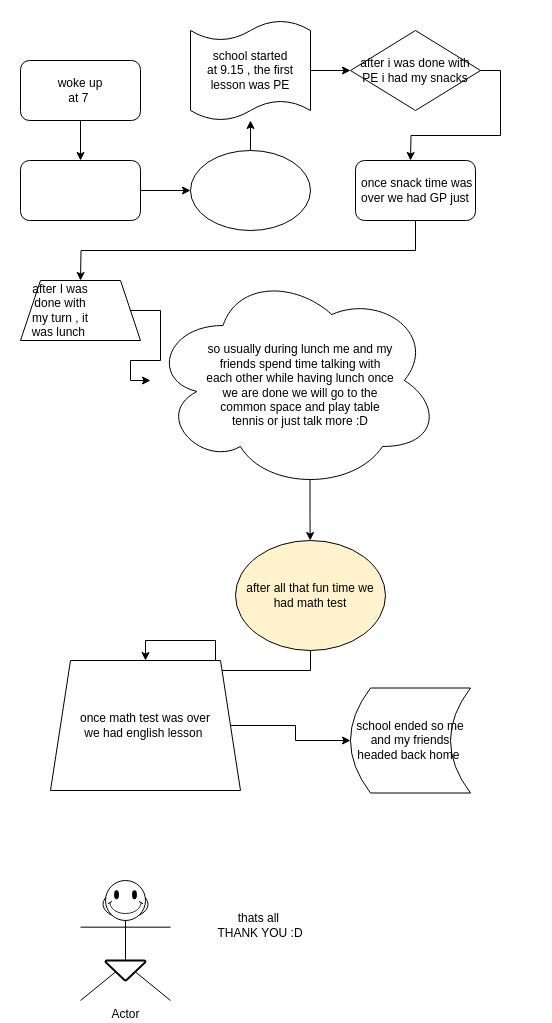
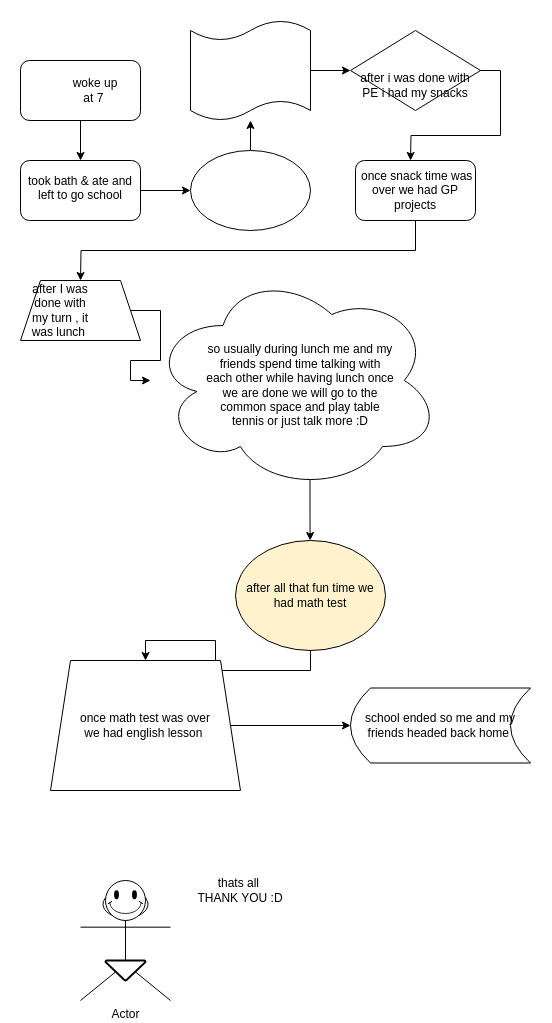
(251, 71) -> none
(416, 71) -> (416, 86)
(81, 91) -> (96, 91)
(416, 191) -> (416, 191)
none -> (81, 196)
(411, 741) -> (441, 726)
(261, 926) -> (241, 891)
